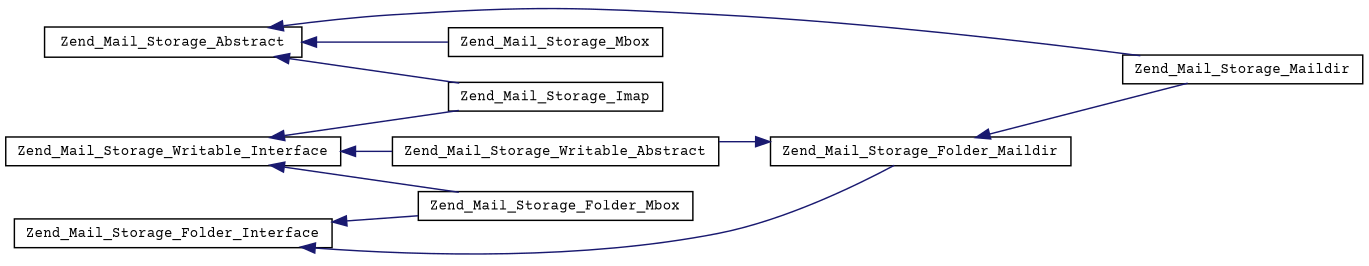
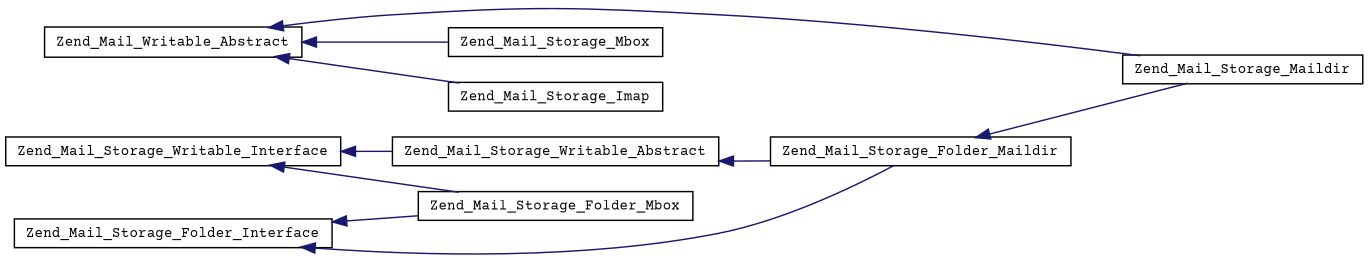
(173, 42) -> (173, 42)
(372, 123) -> none
(737, 142) -> (752, 161)
